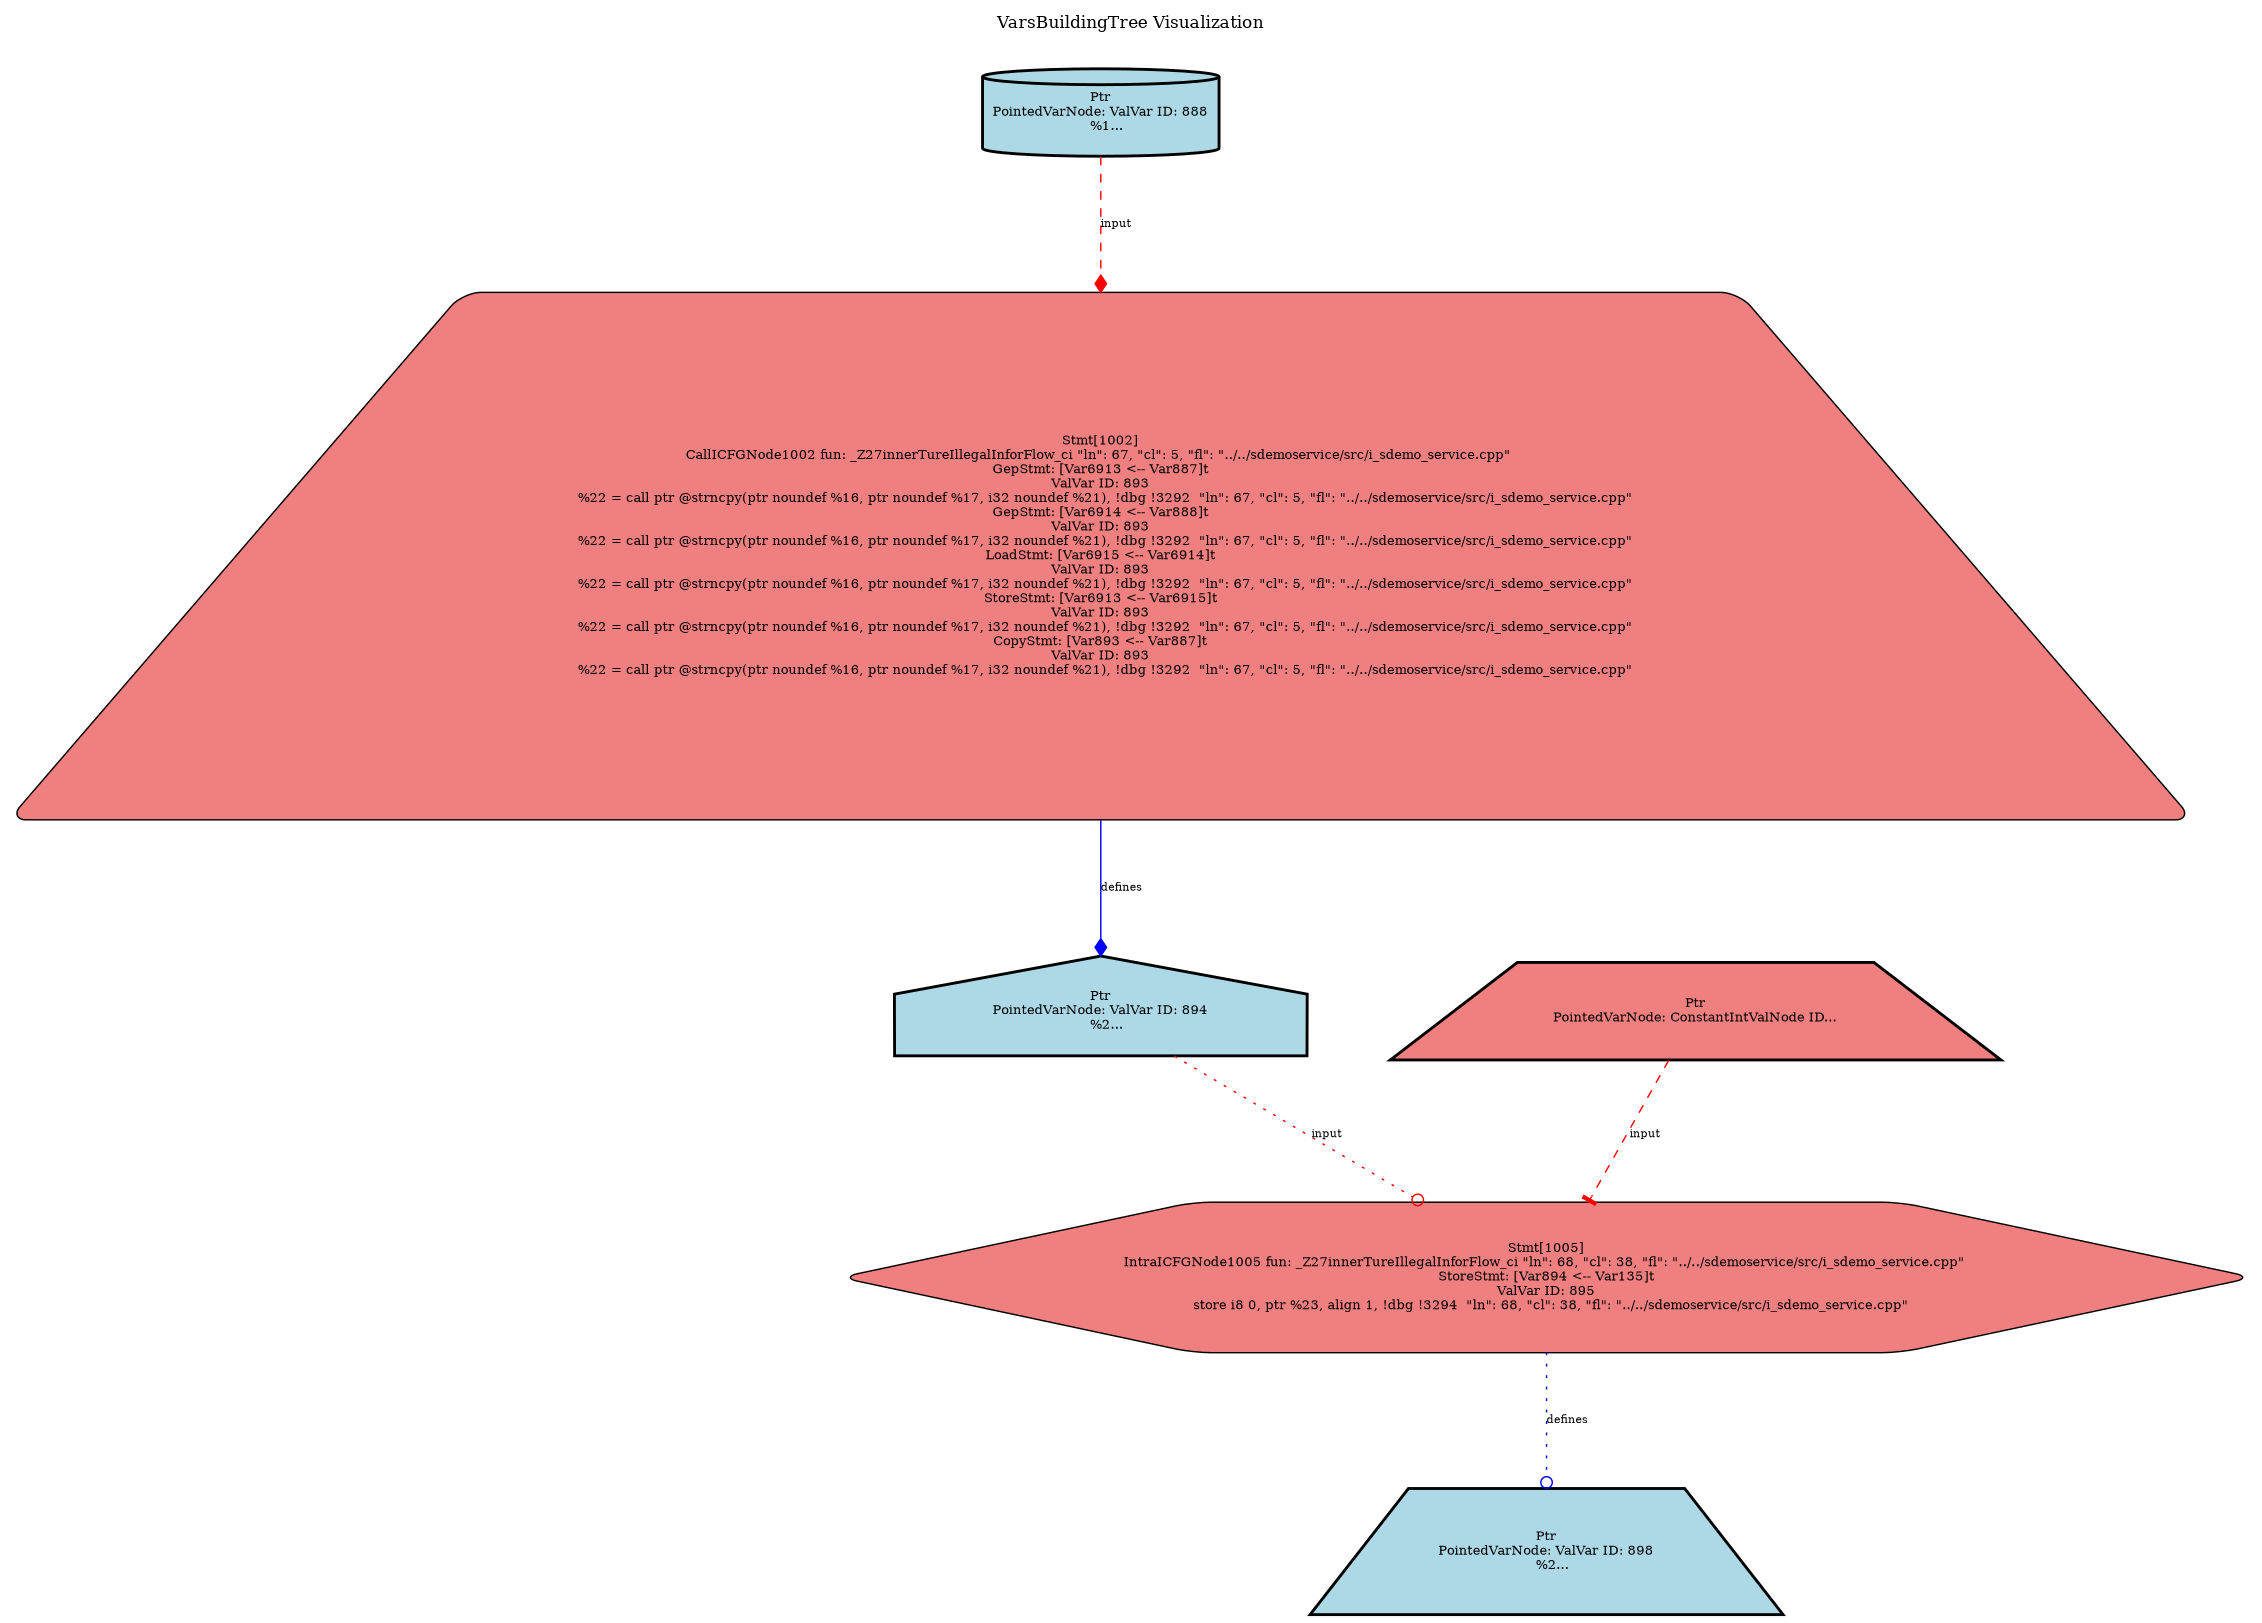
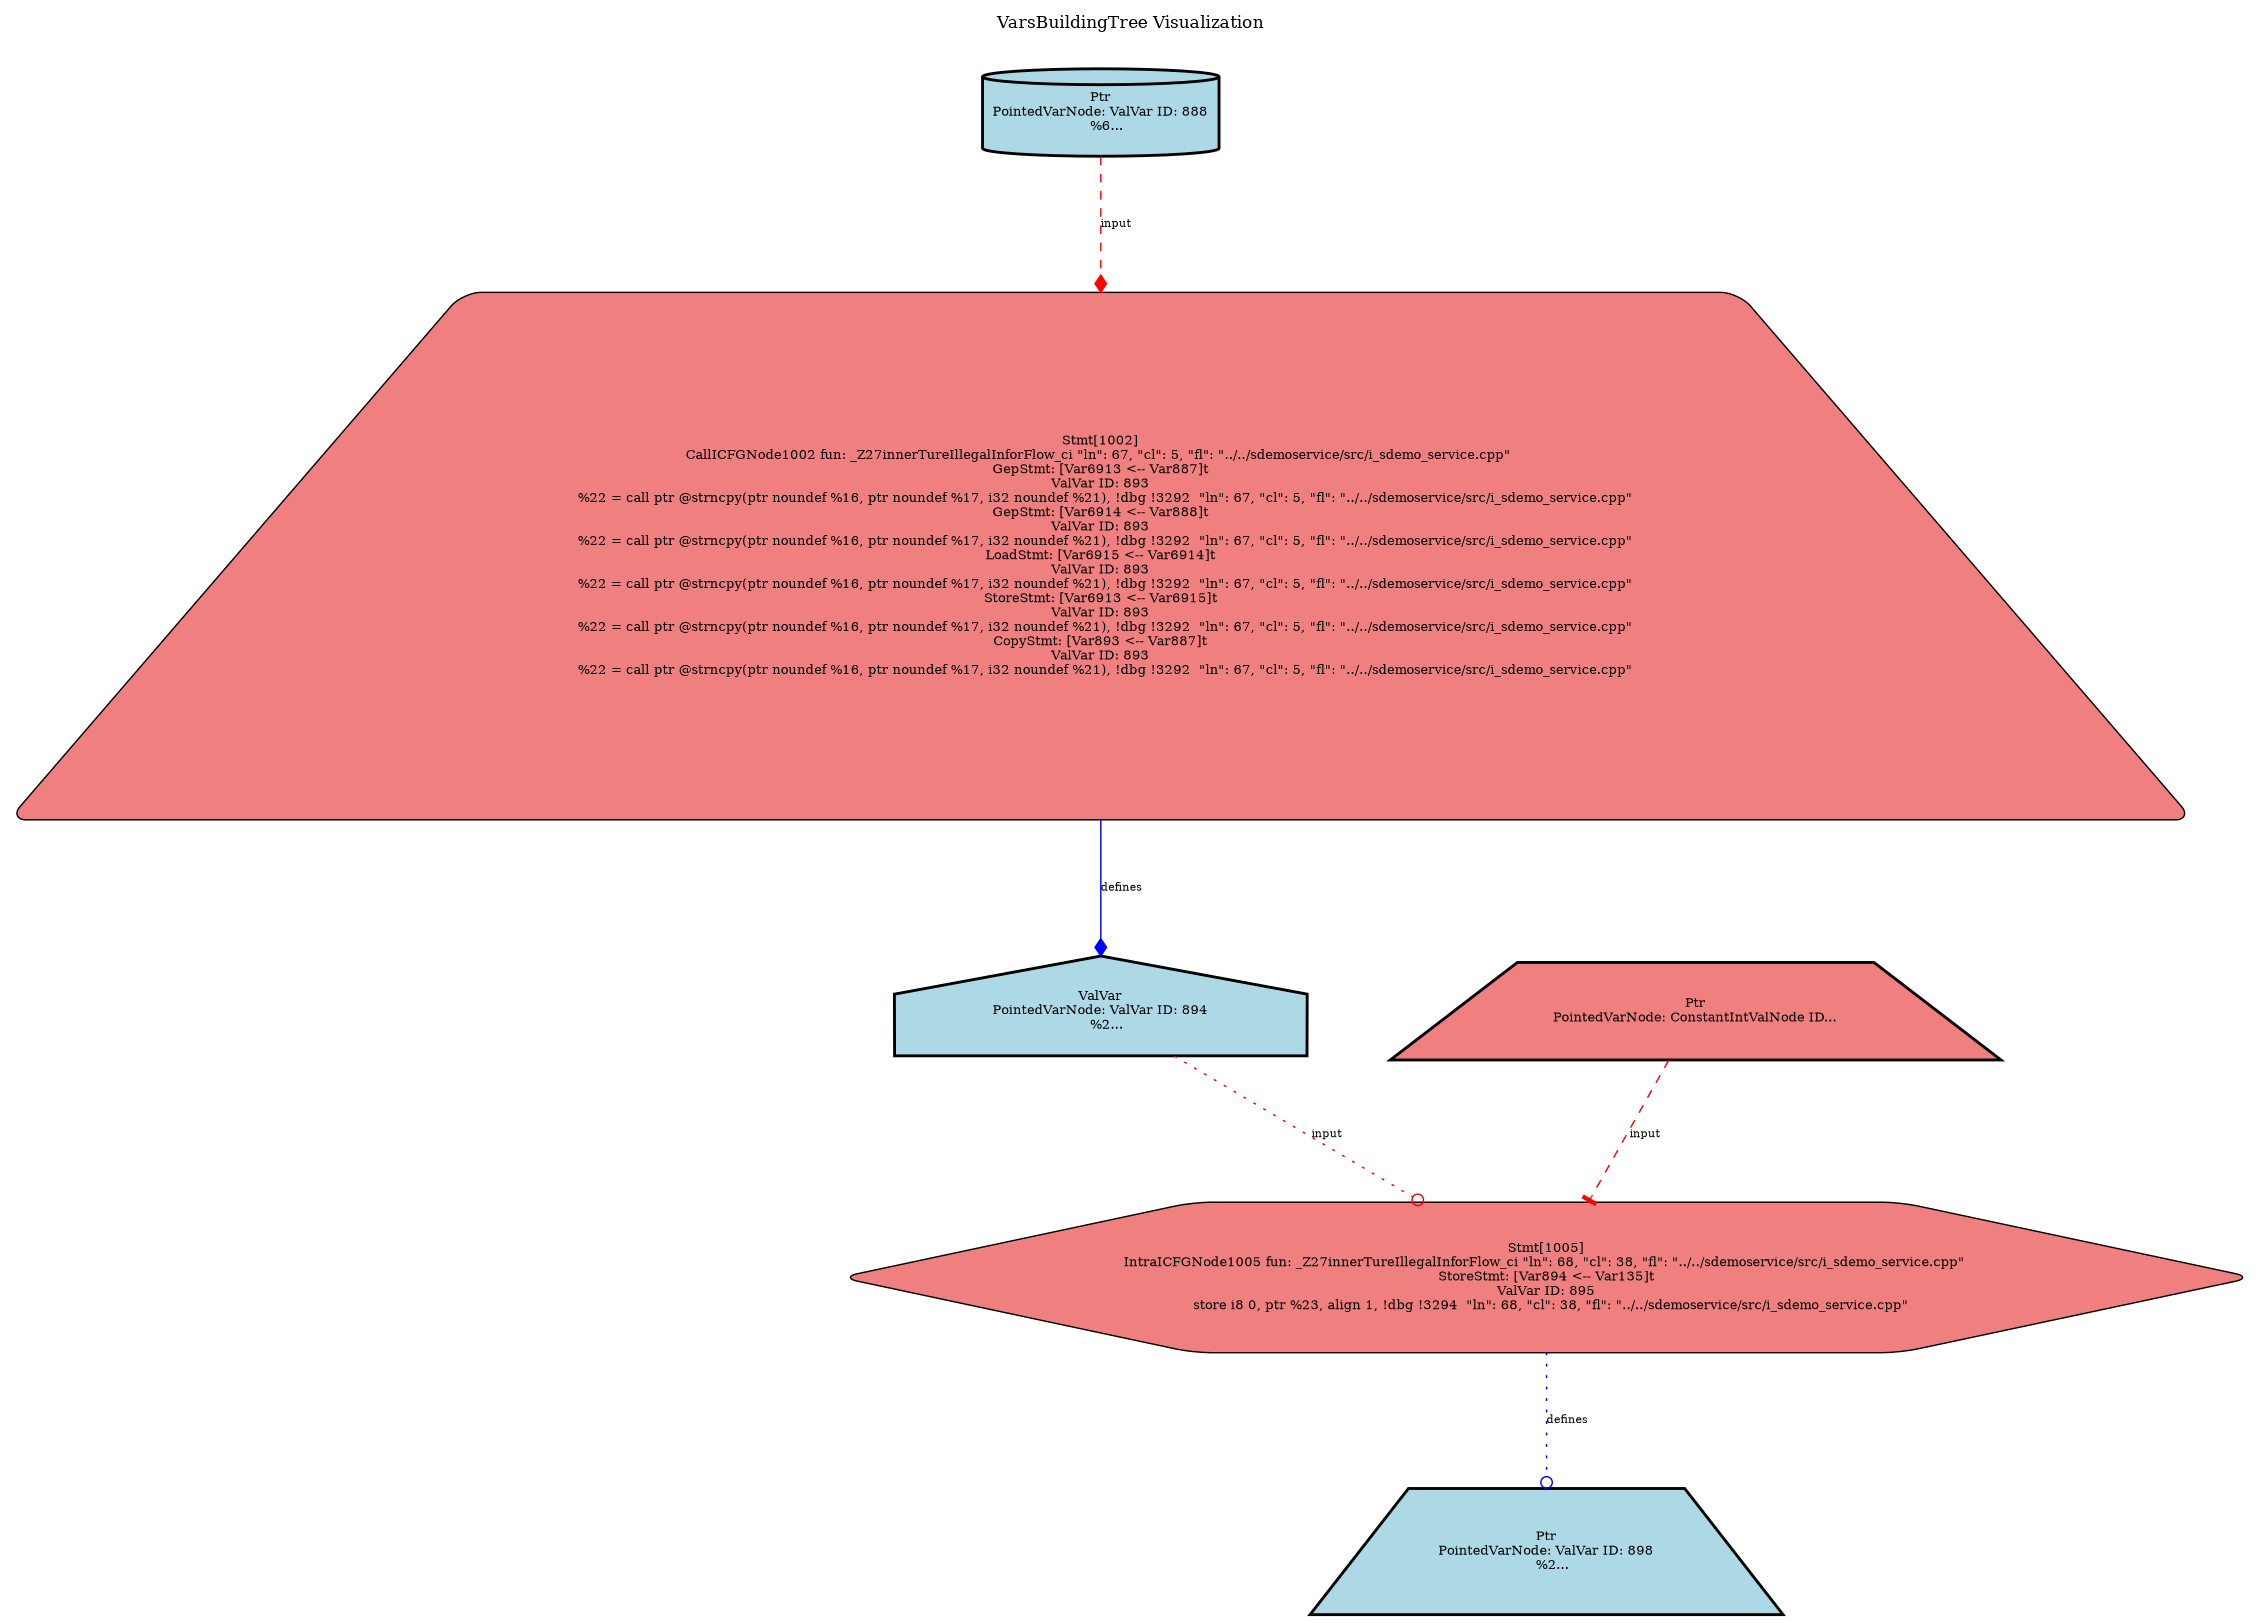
(1101, 113) -> (1101, 113)
(1101, 1011) -> (1101, 1011)
